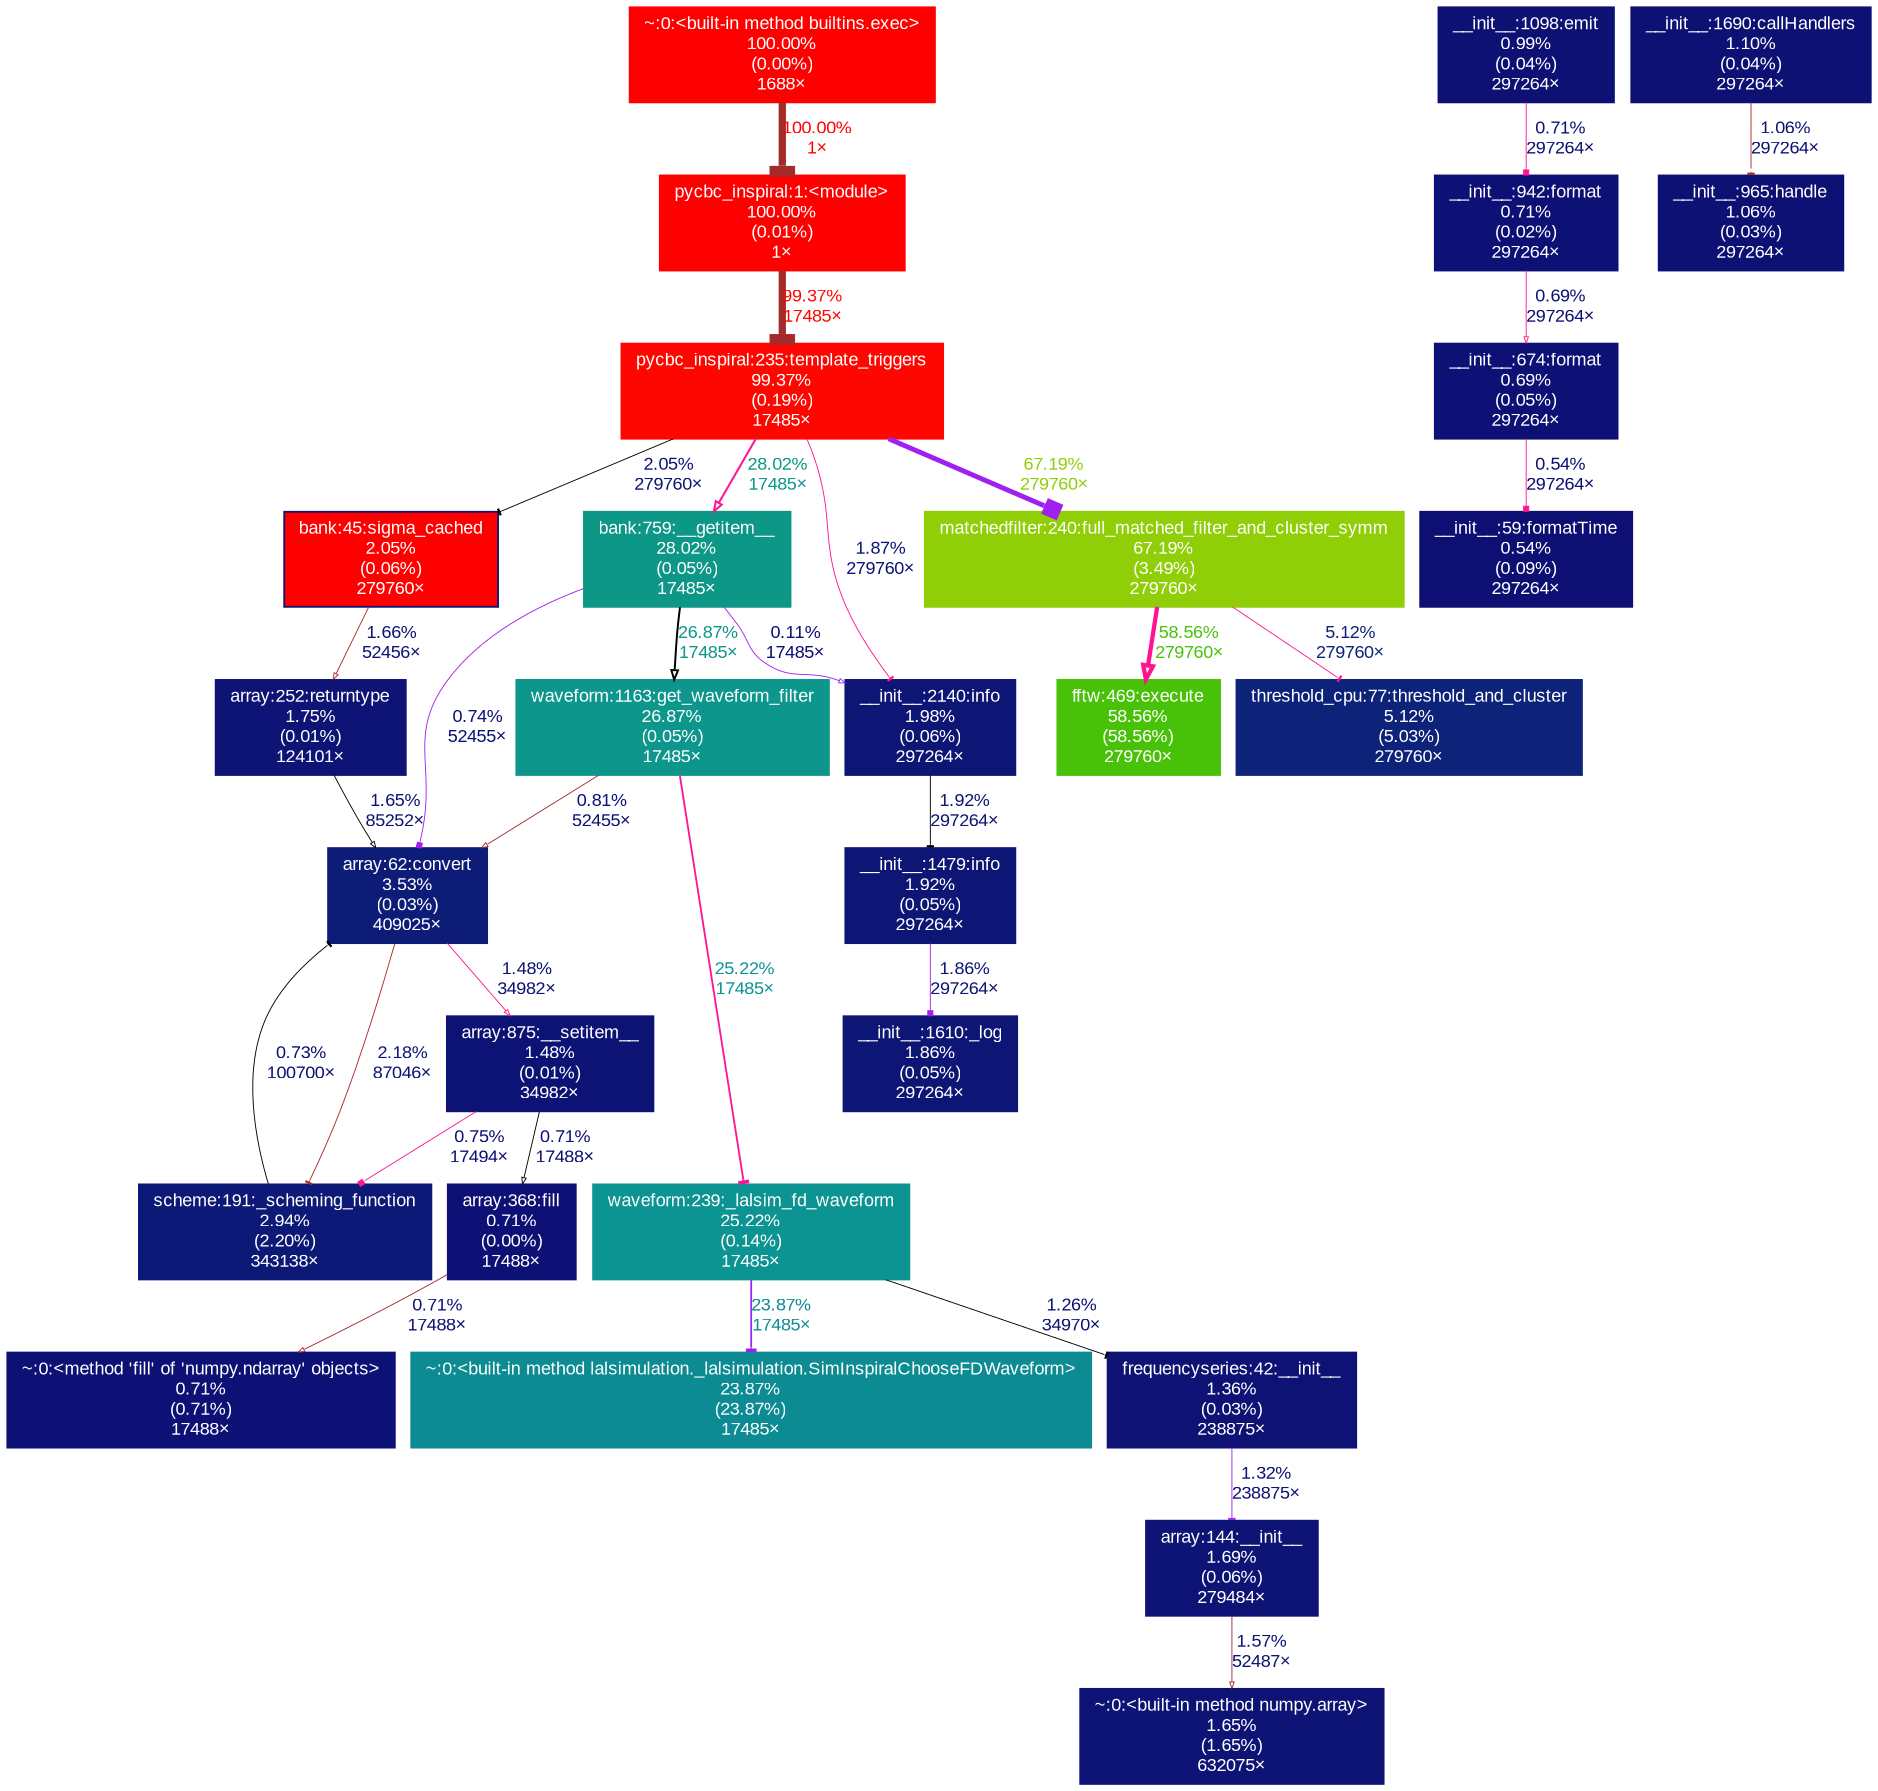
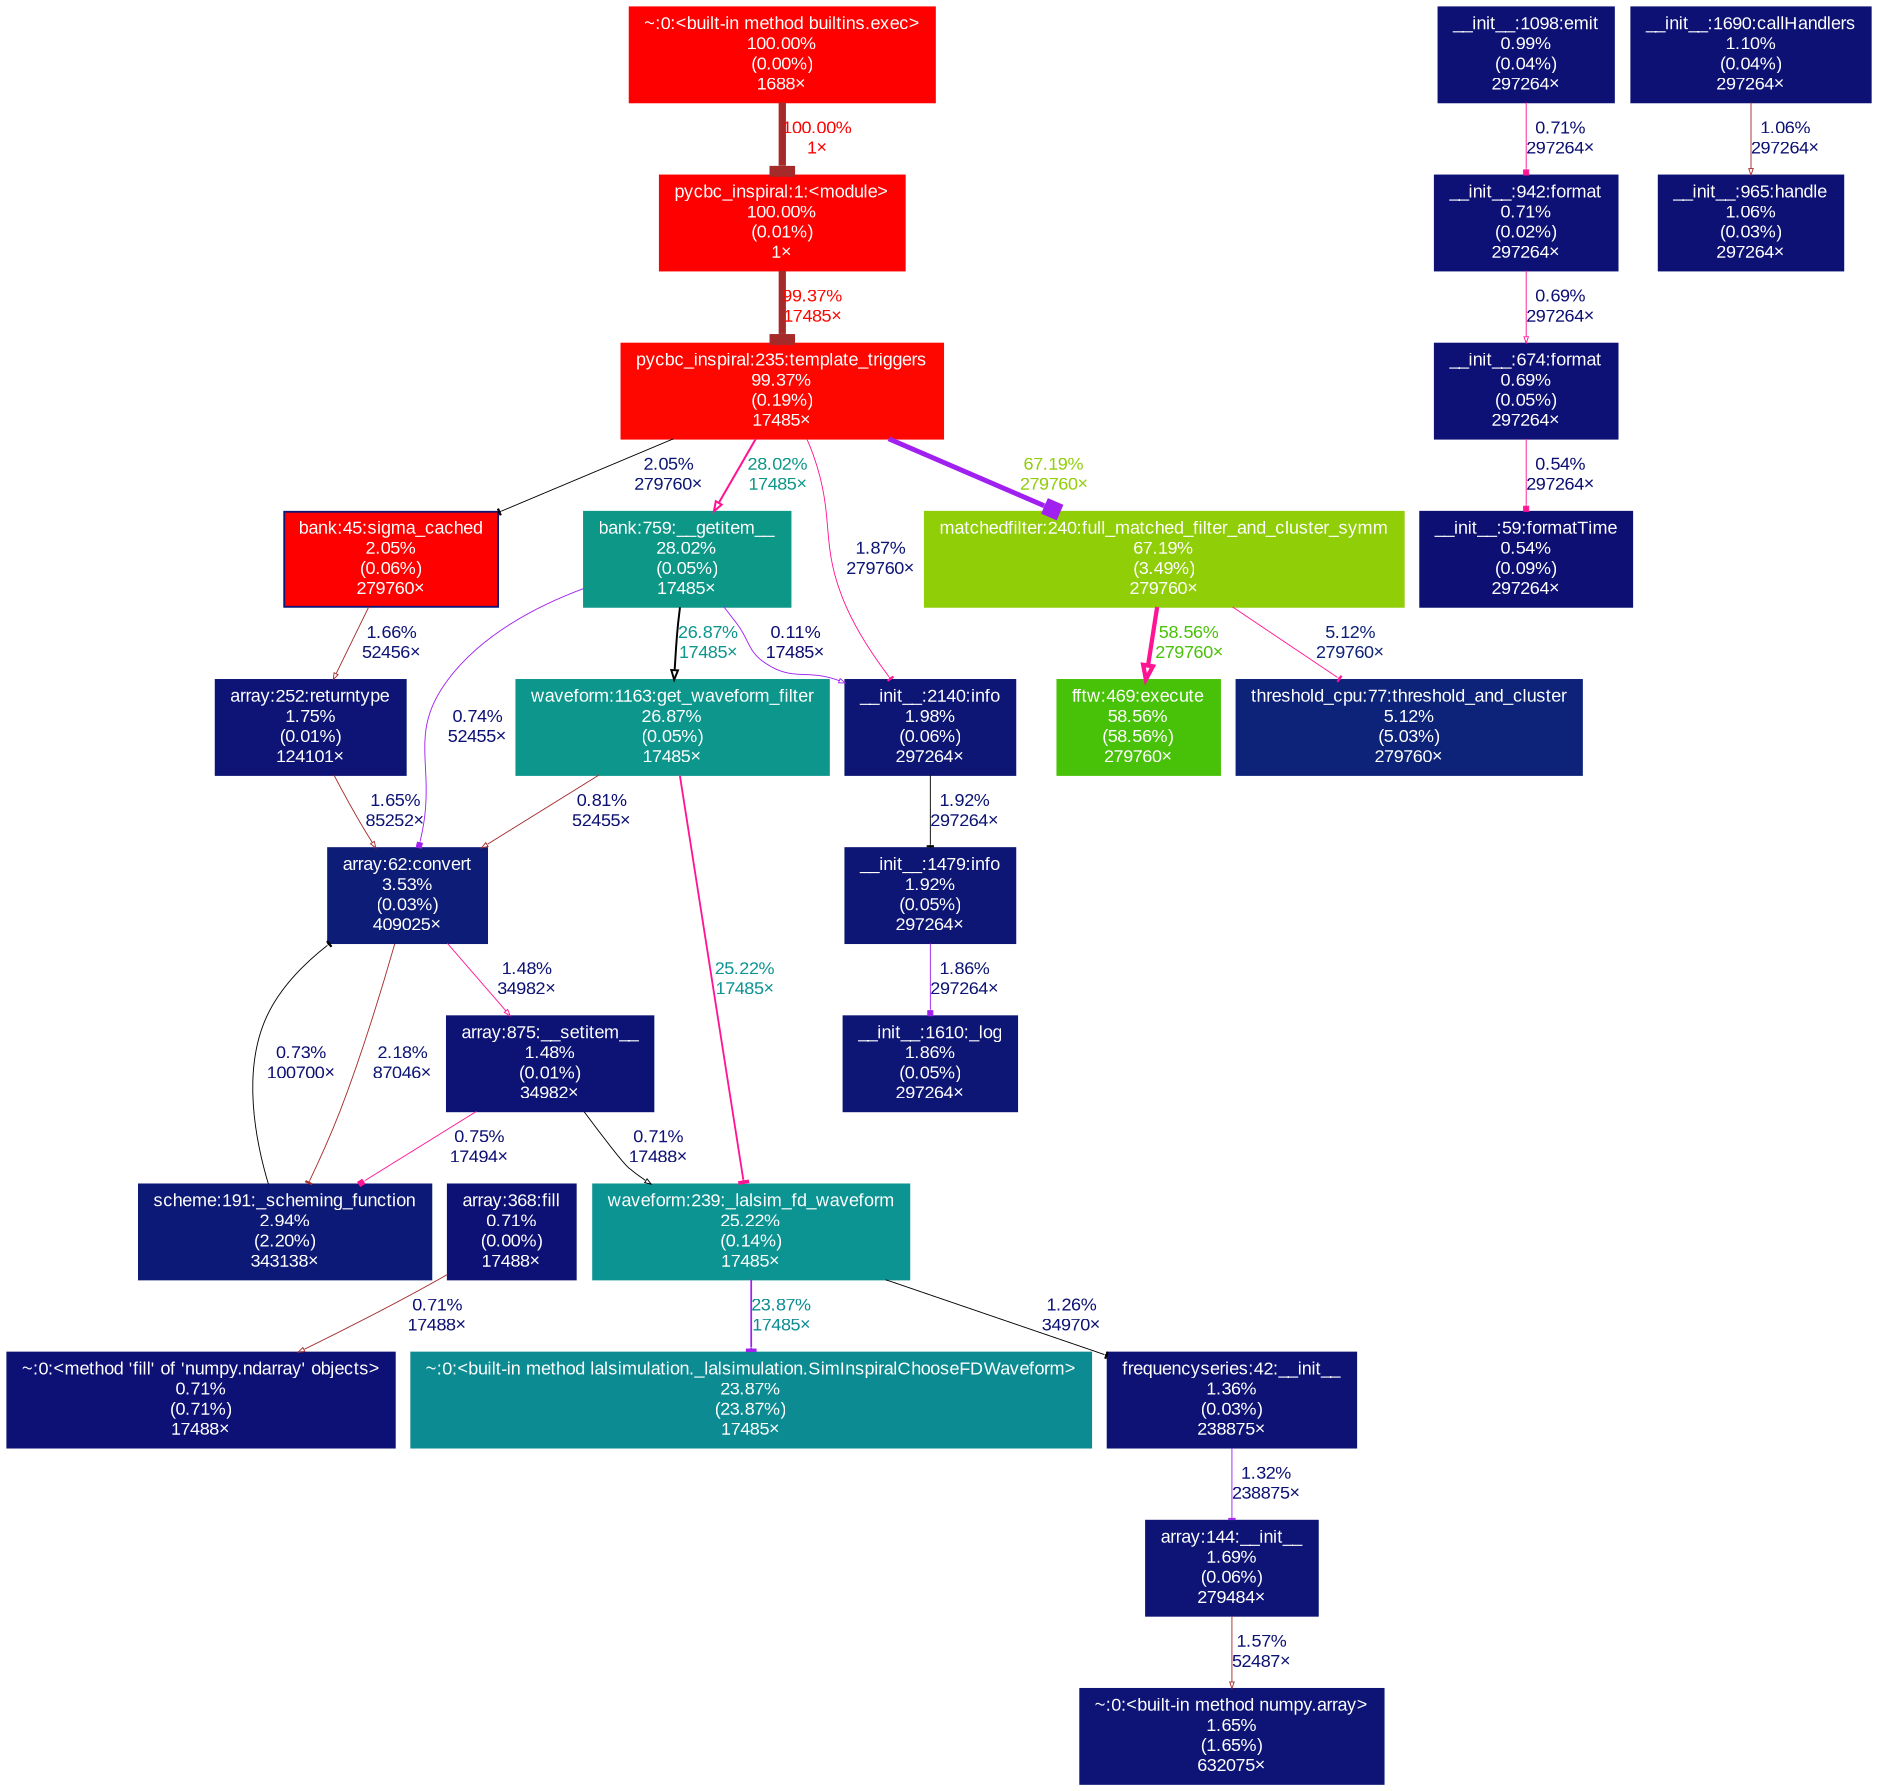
(1751, 136) -> (1751, 136)
(352, 809) -> (352, 809)
(532, 1144) -> (612, 1148)
